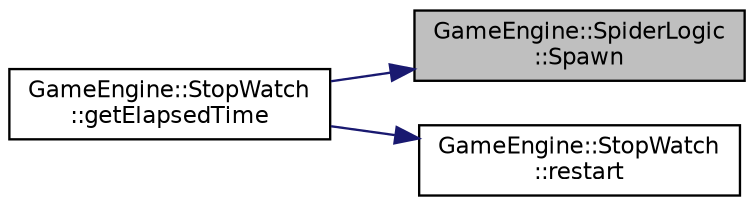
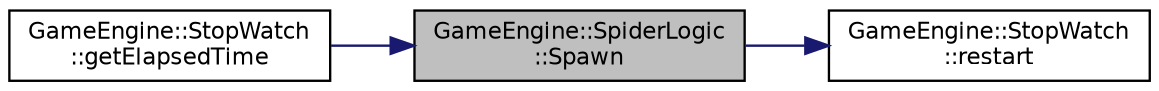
(363, 131) -> (775, 46)
